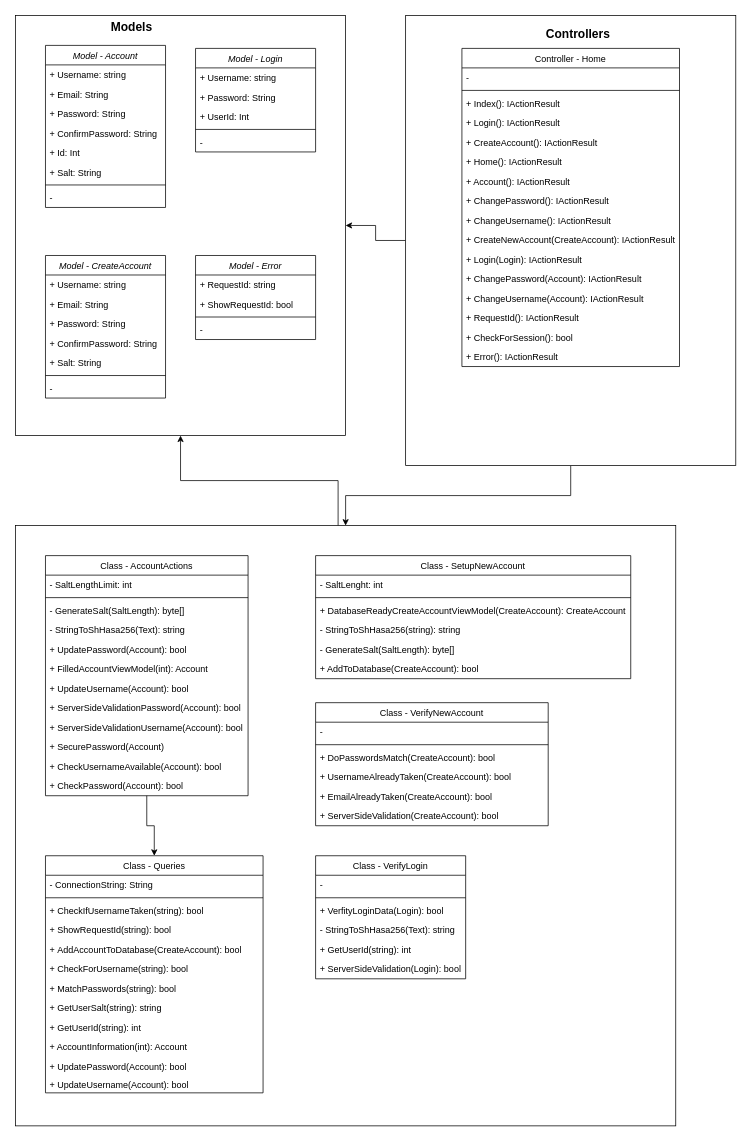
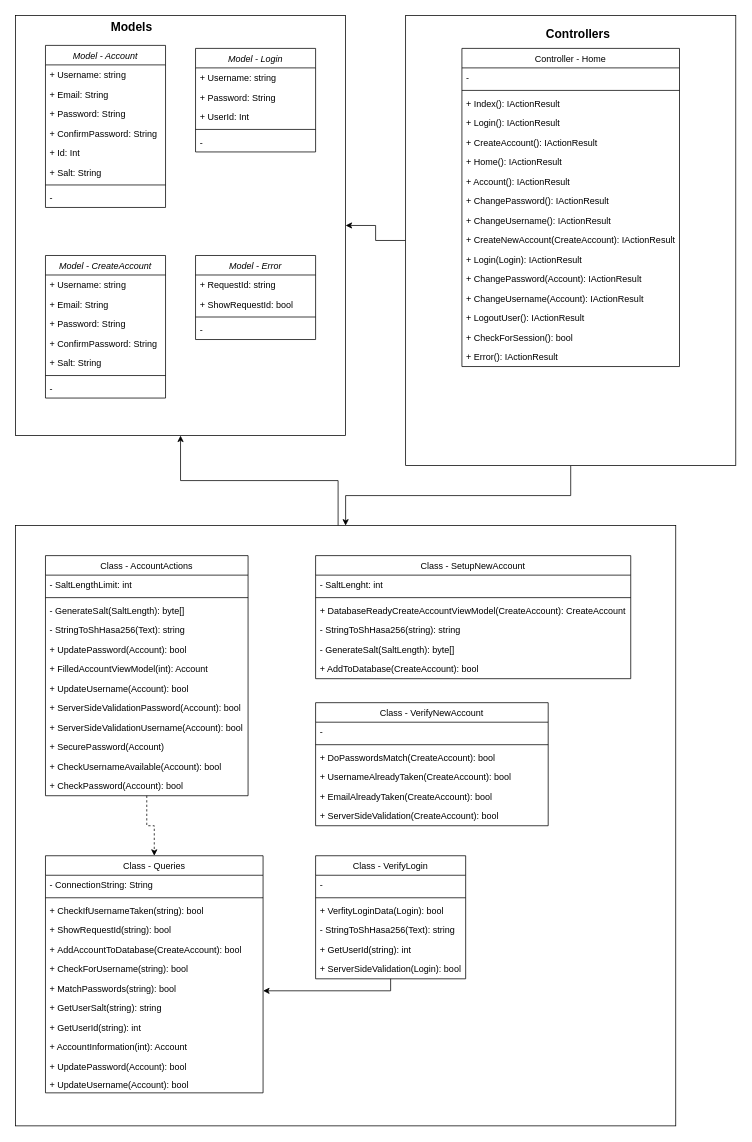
(530, 318) -> (533, 318)
(149, 825) -> (149, 825)
none -> (334, 990)
